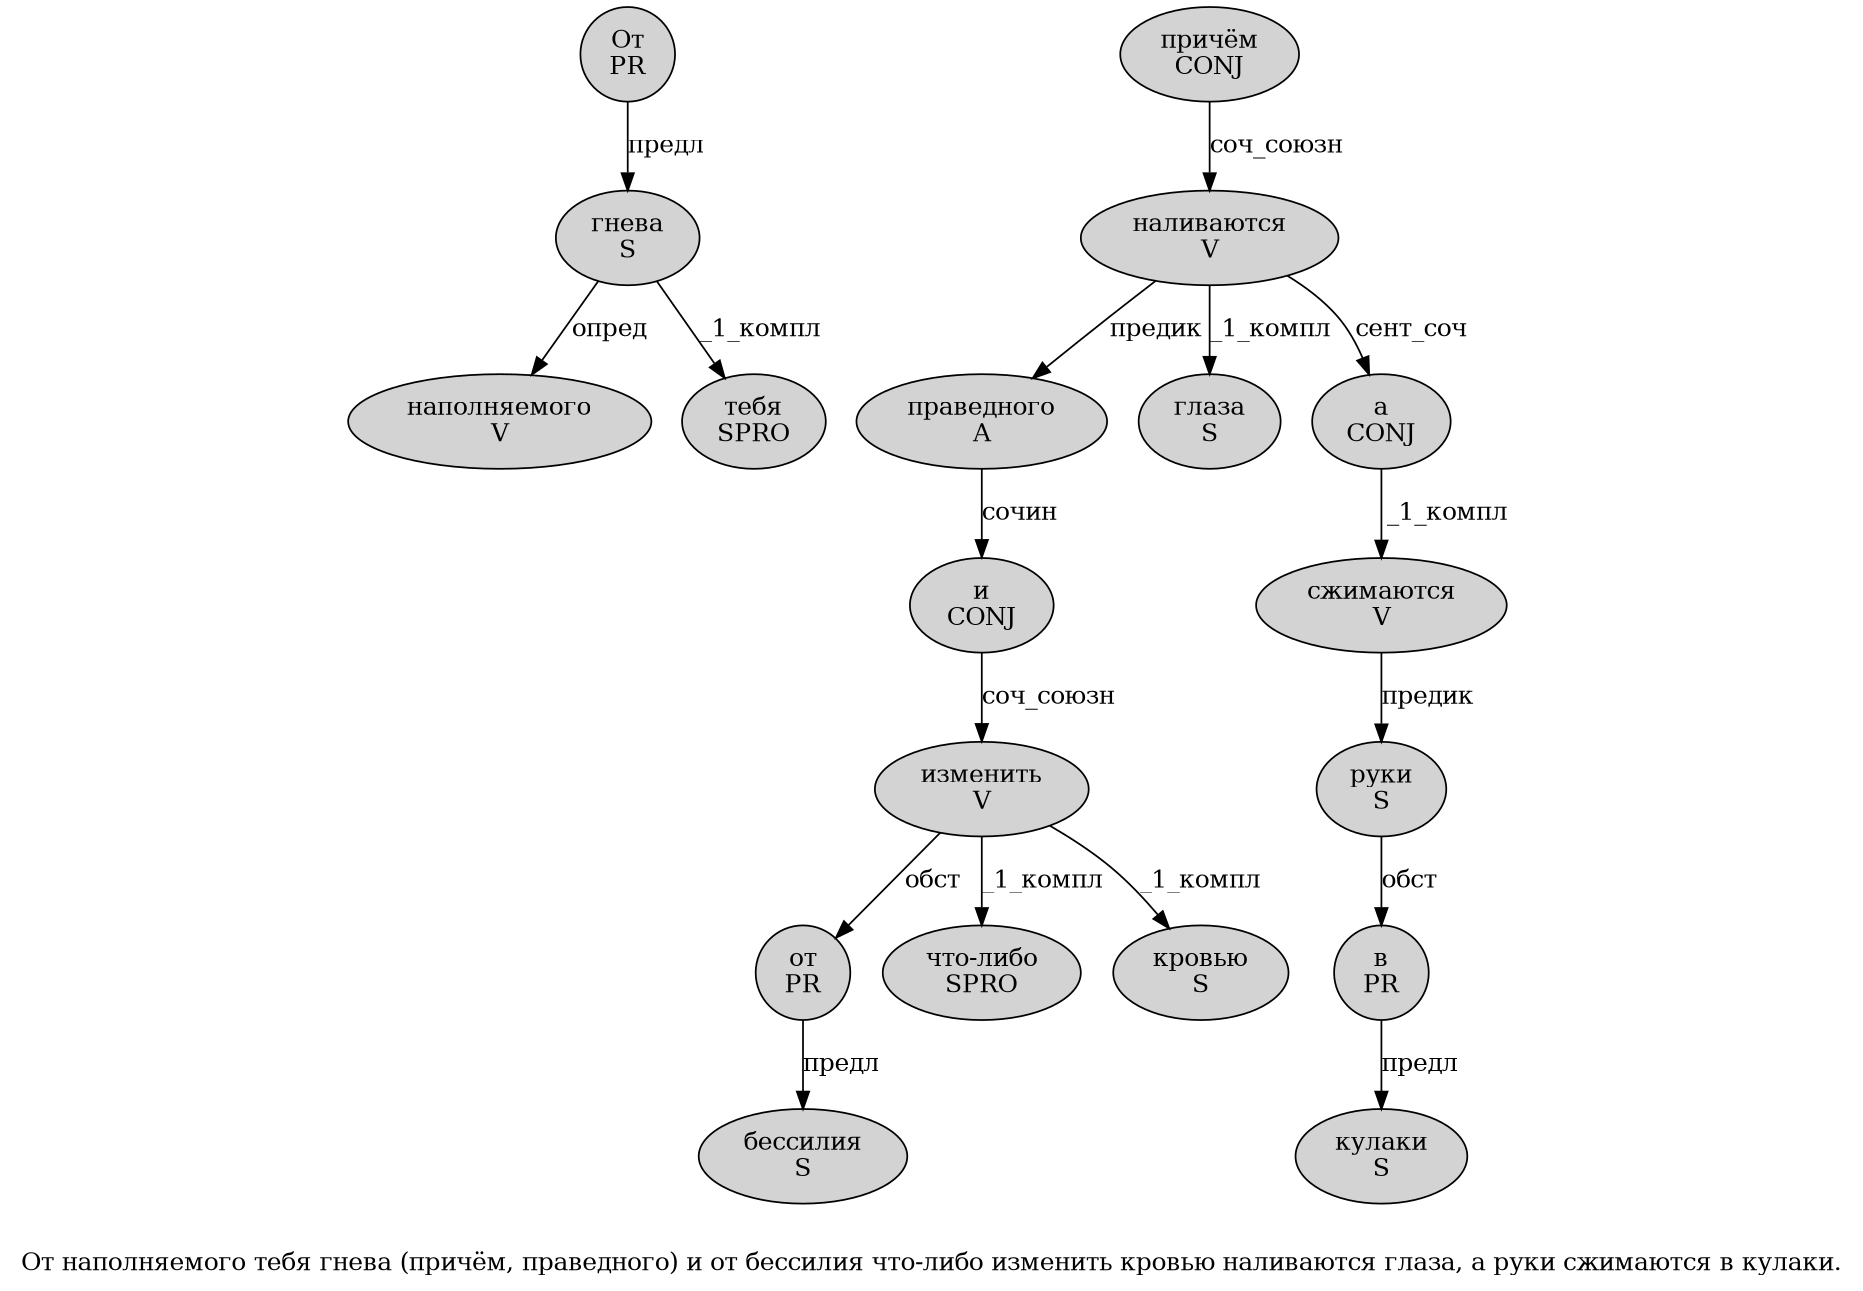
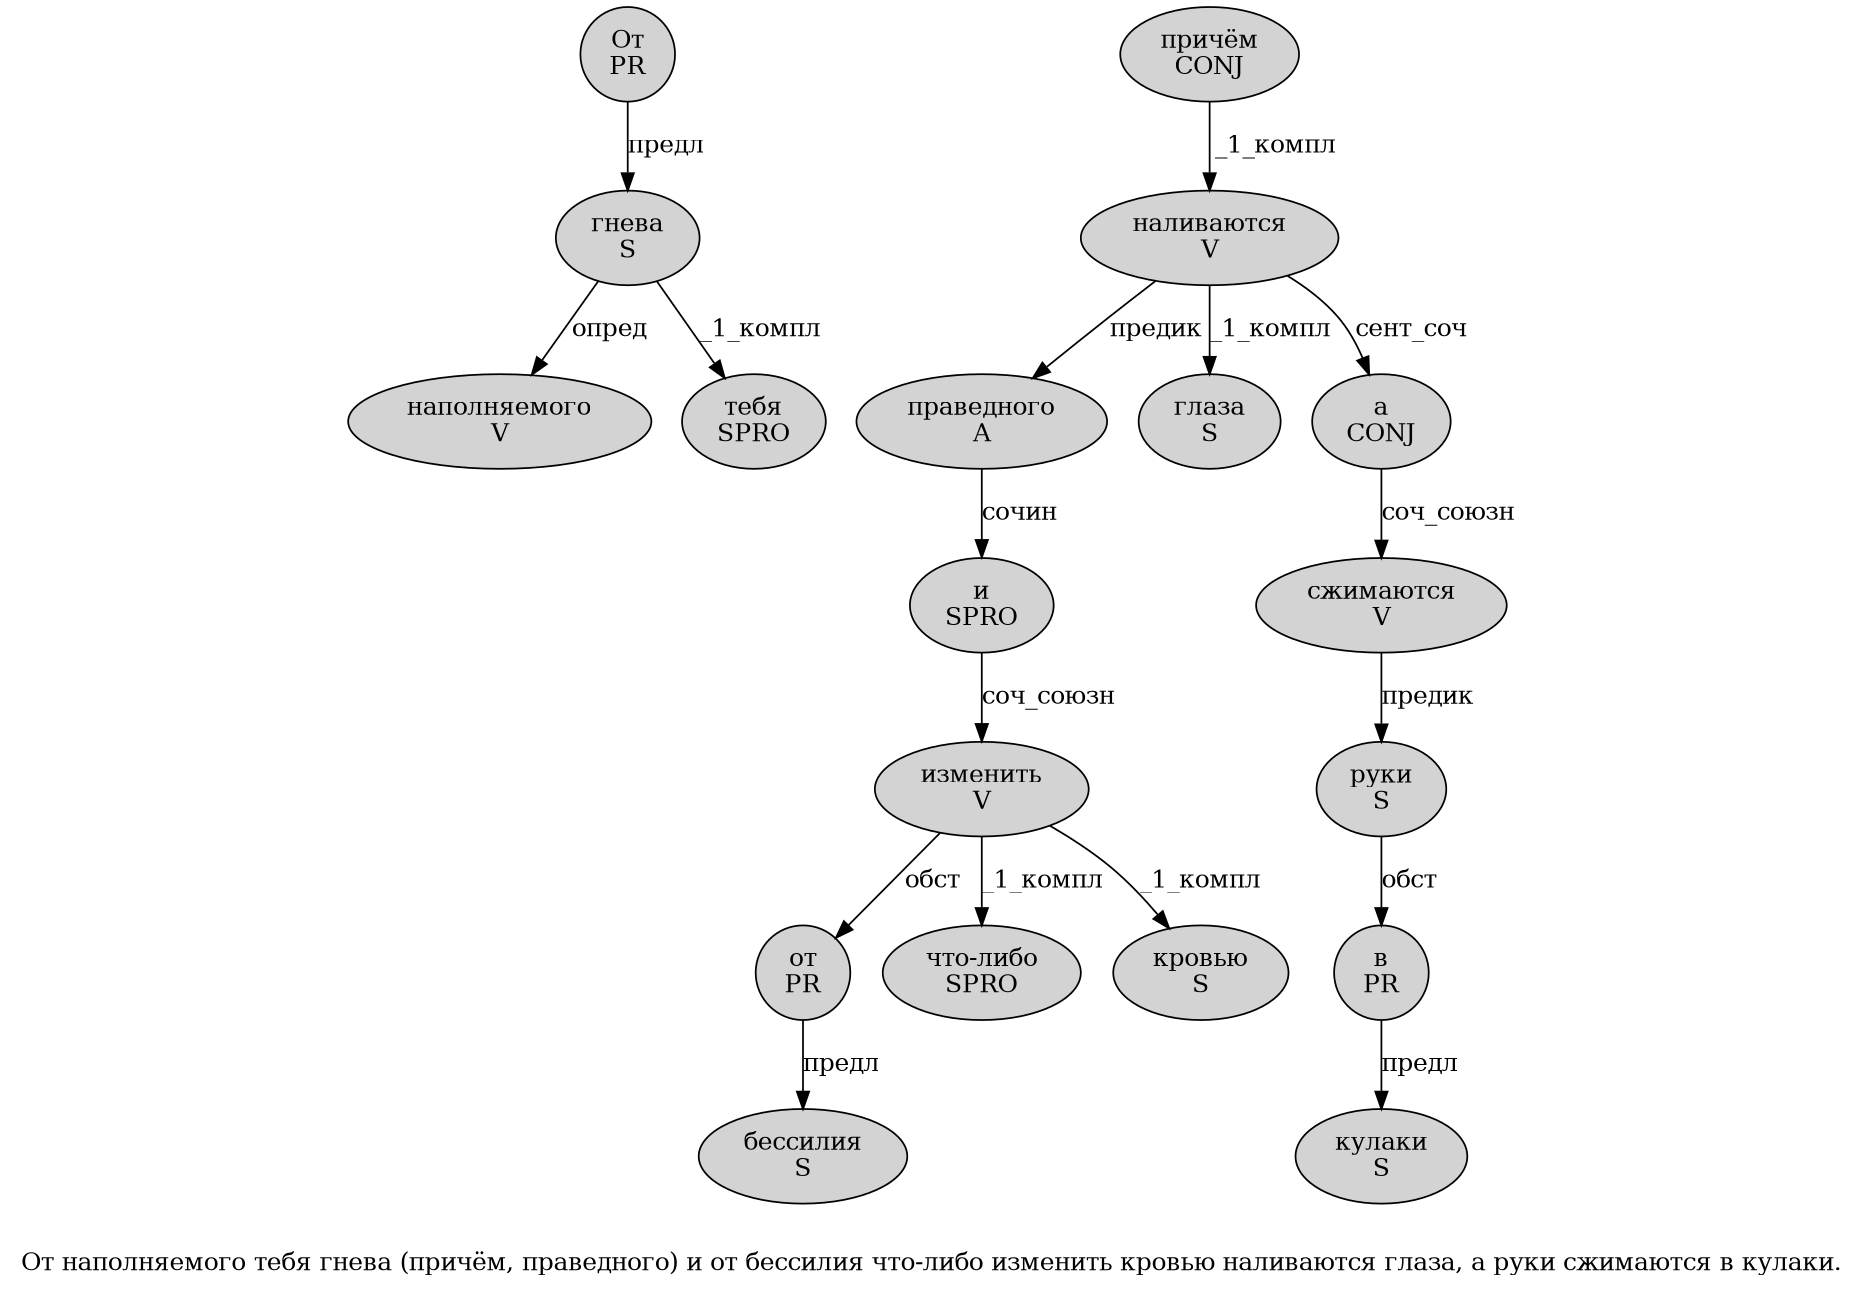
(1276, 146) -> (1276, 146)
(1448, 513) -> (1448, 513)
(982, 605) -> (982, 605)
